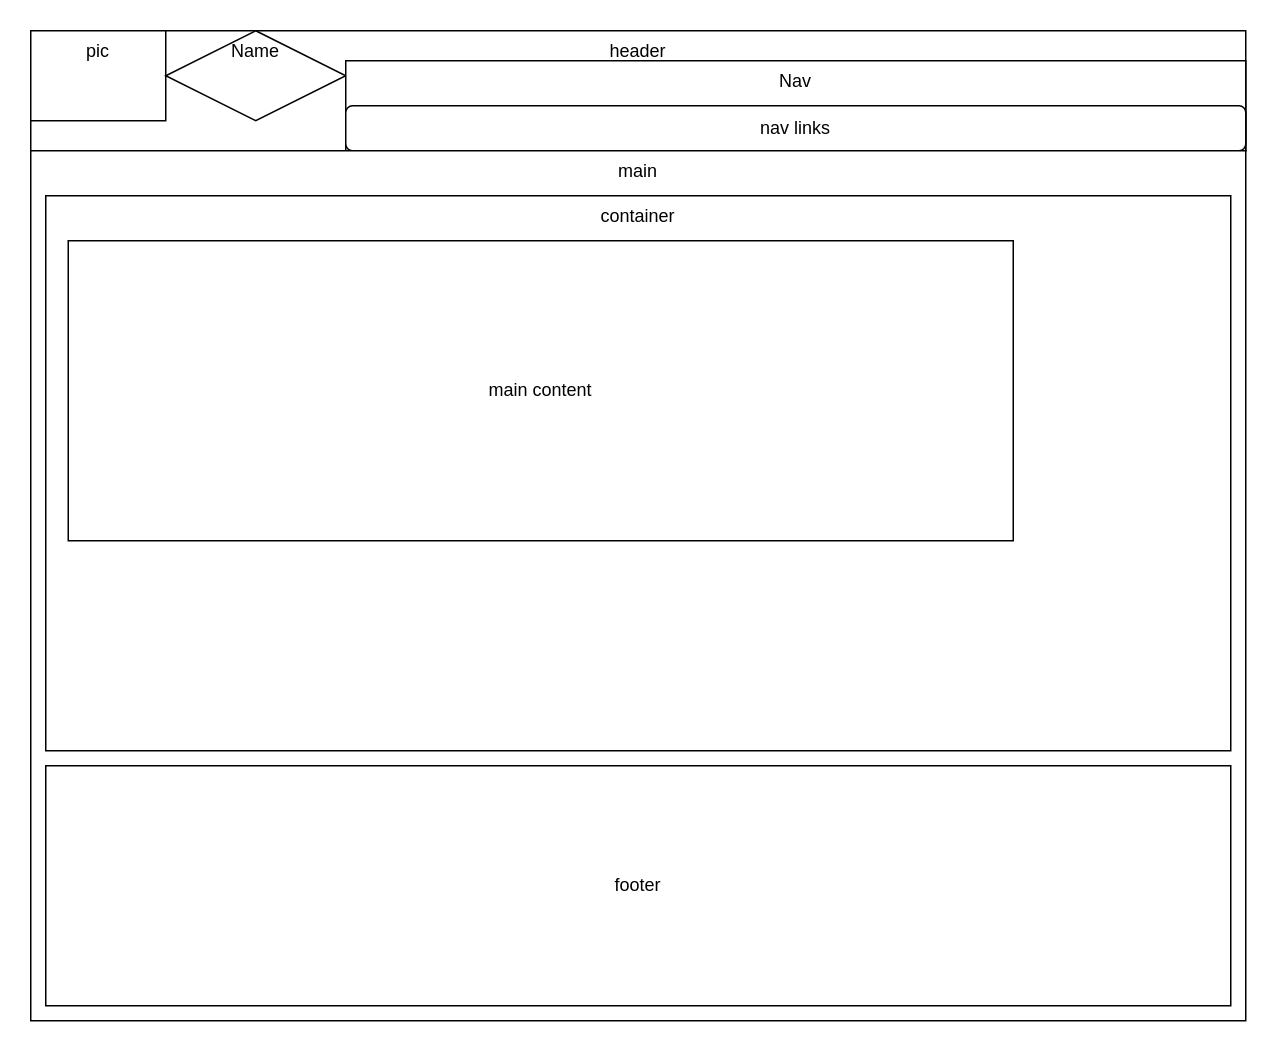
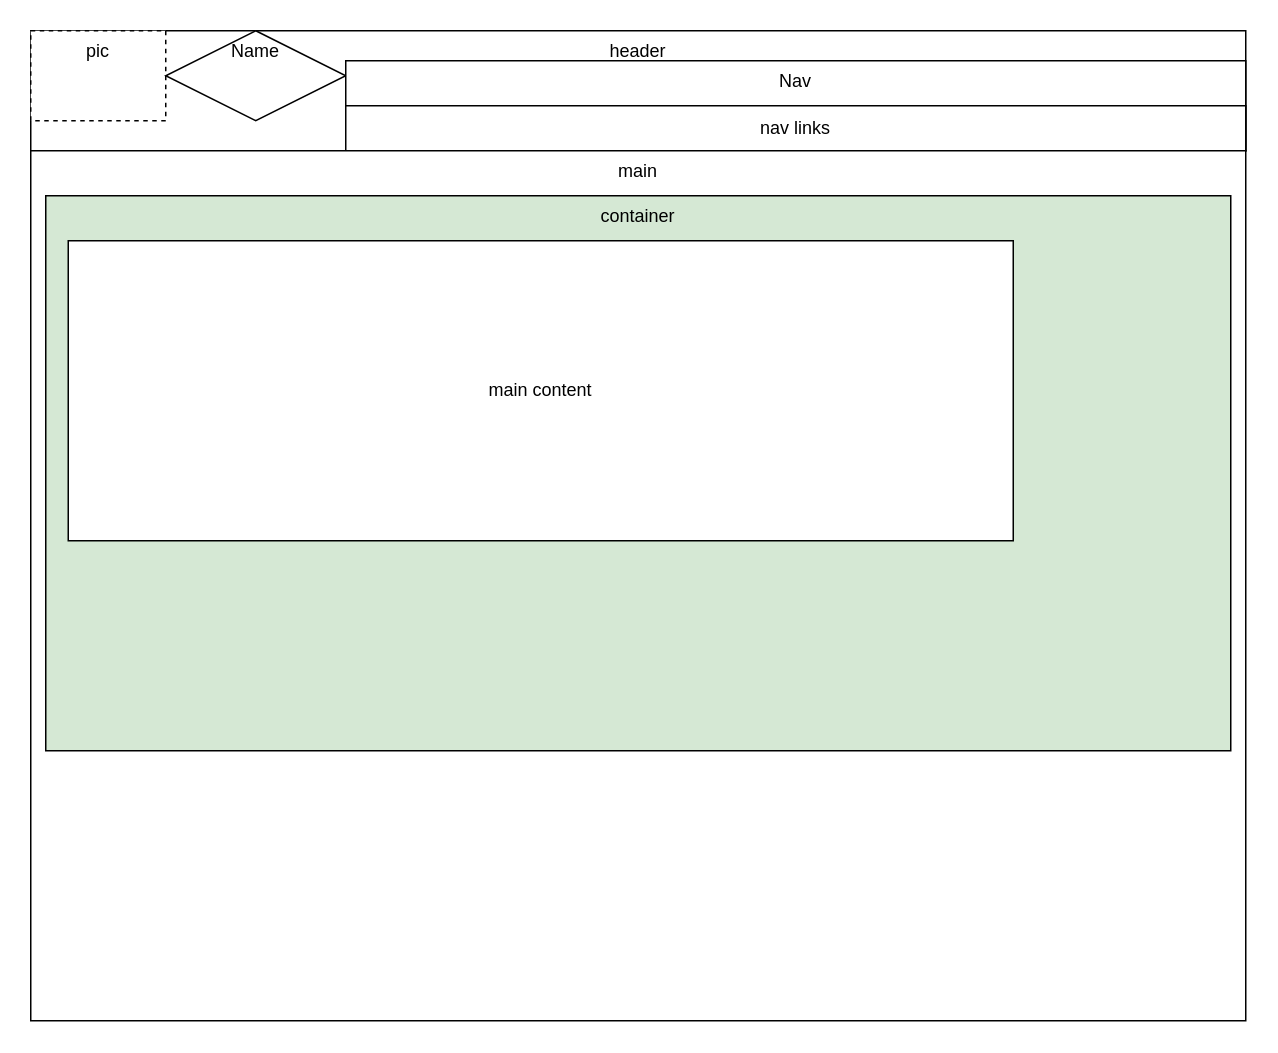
(98, 76) -> (98, 76)
(796, 128) -> (796, 128)
(638, 217) -> (638, 217)
(638, 886) -> none
